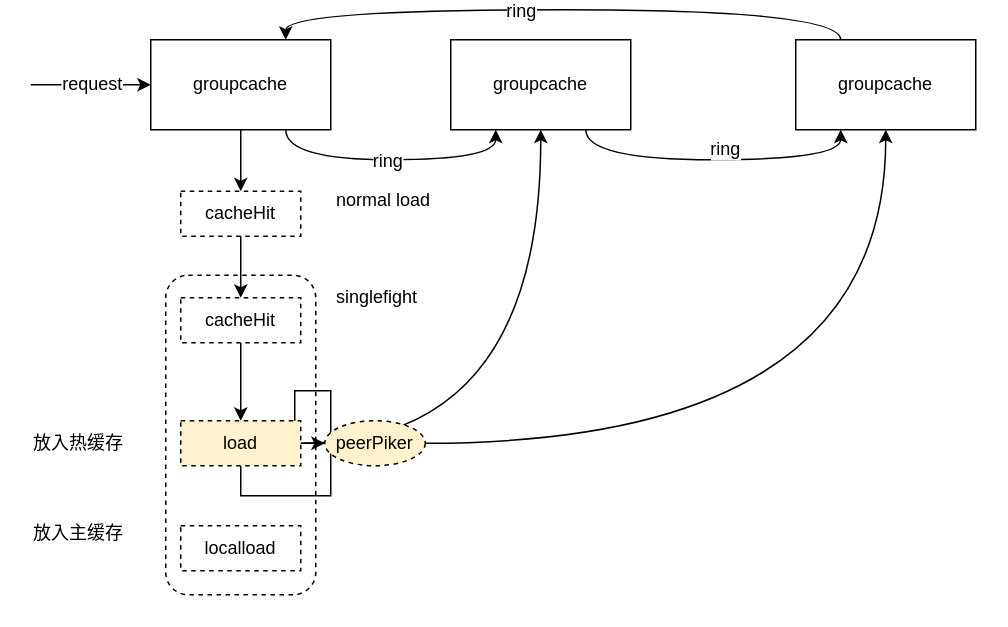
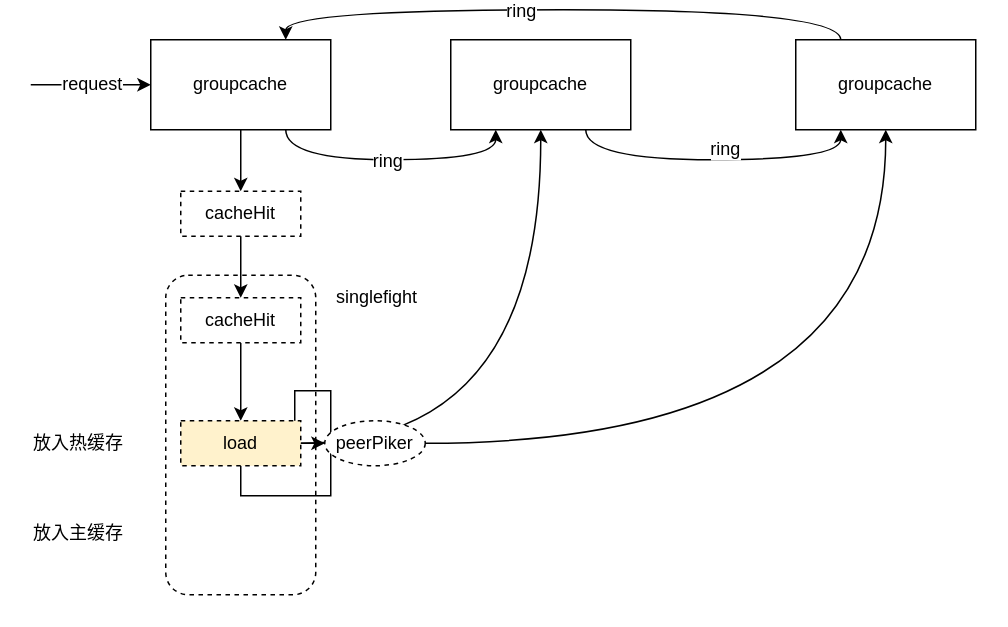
(394, 200) -> none
(375, 443) -> (375, 443)
(241, 548) -> none
